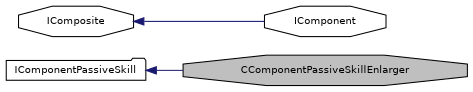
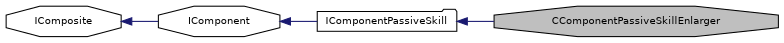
none -> (304, 21)
